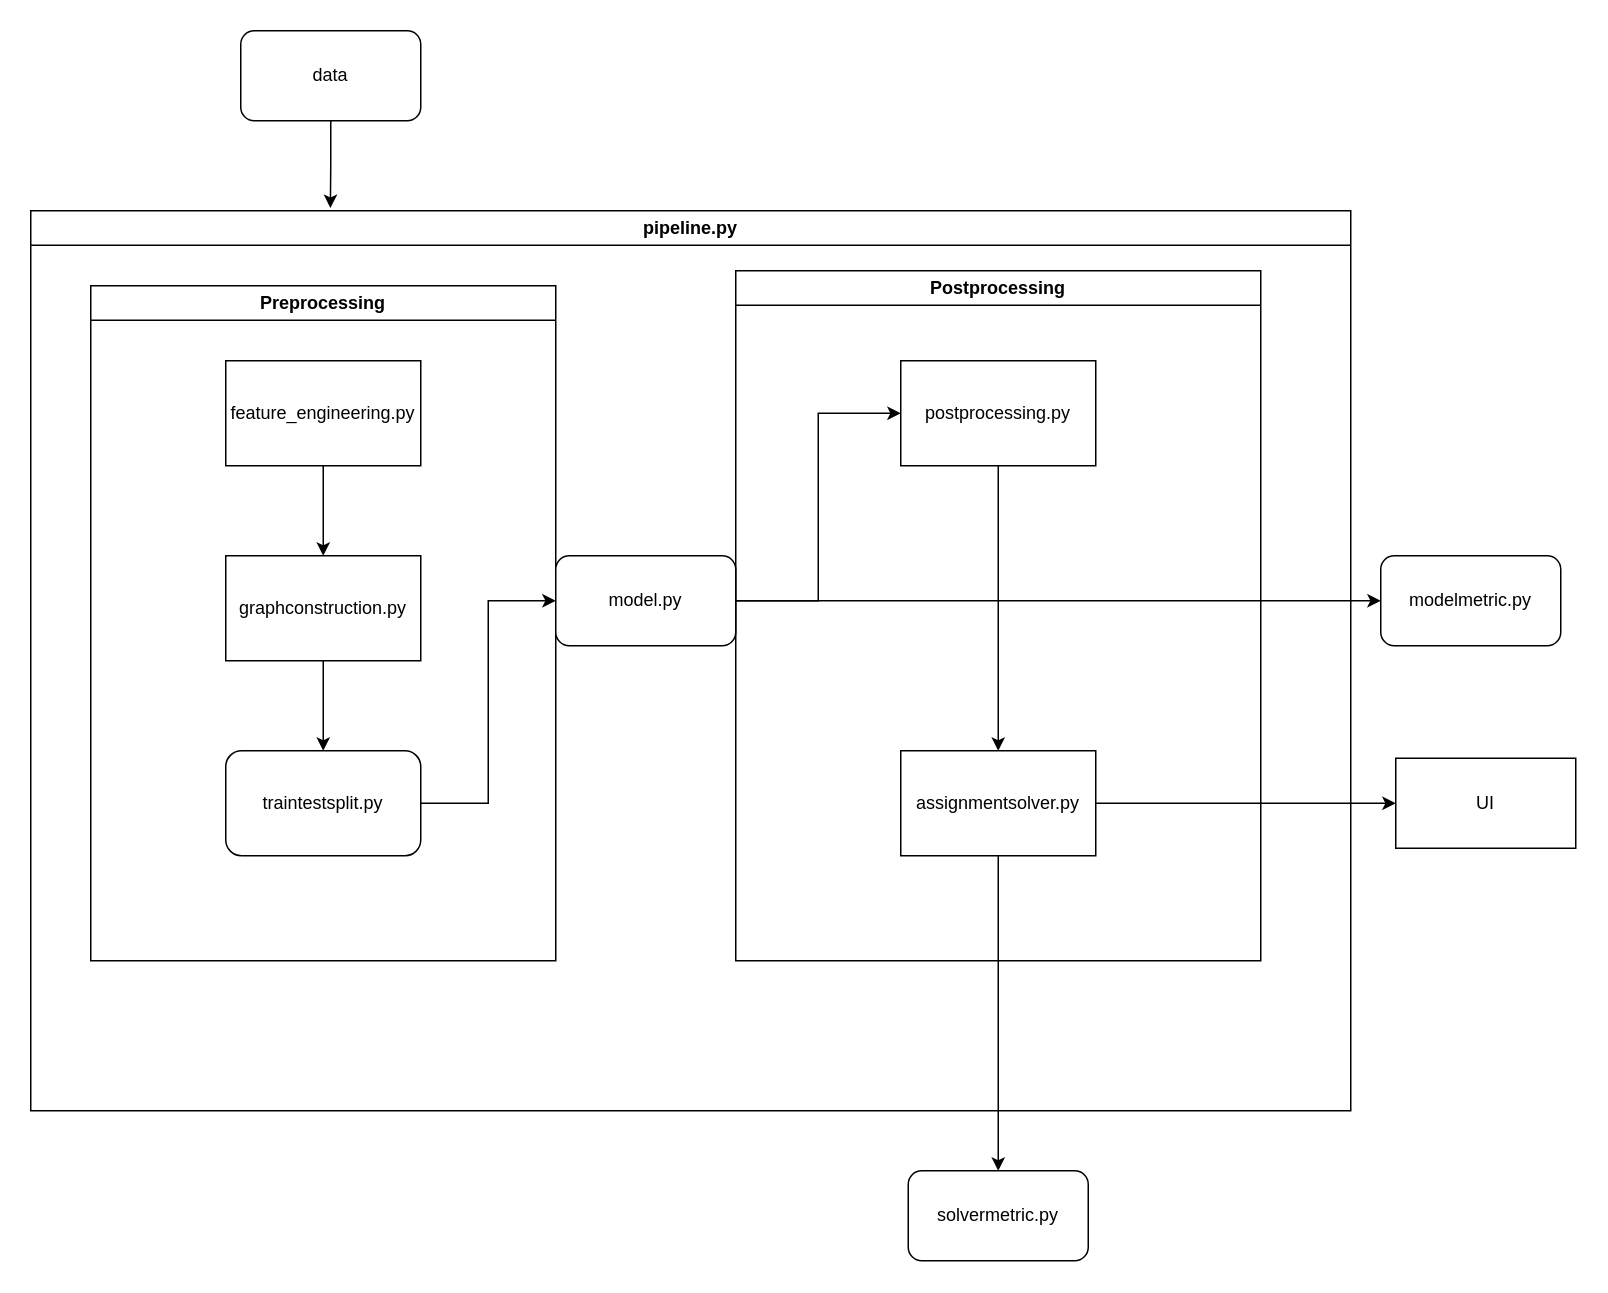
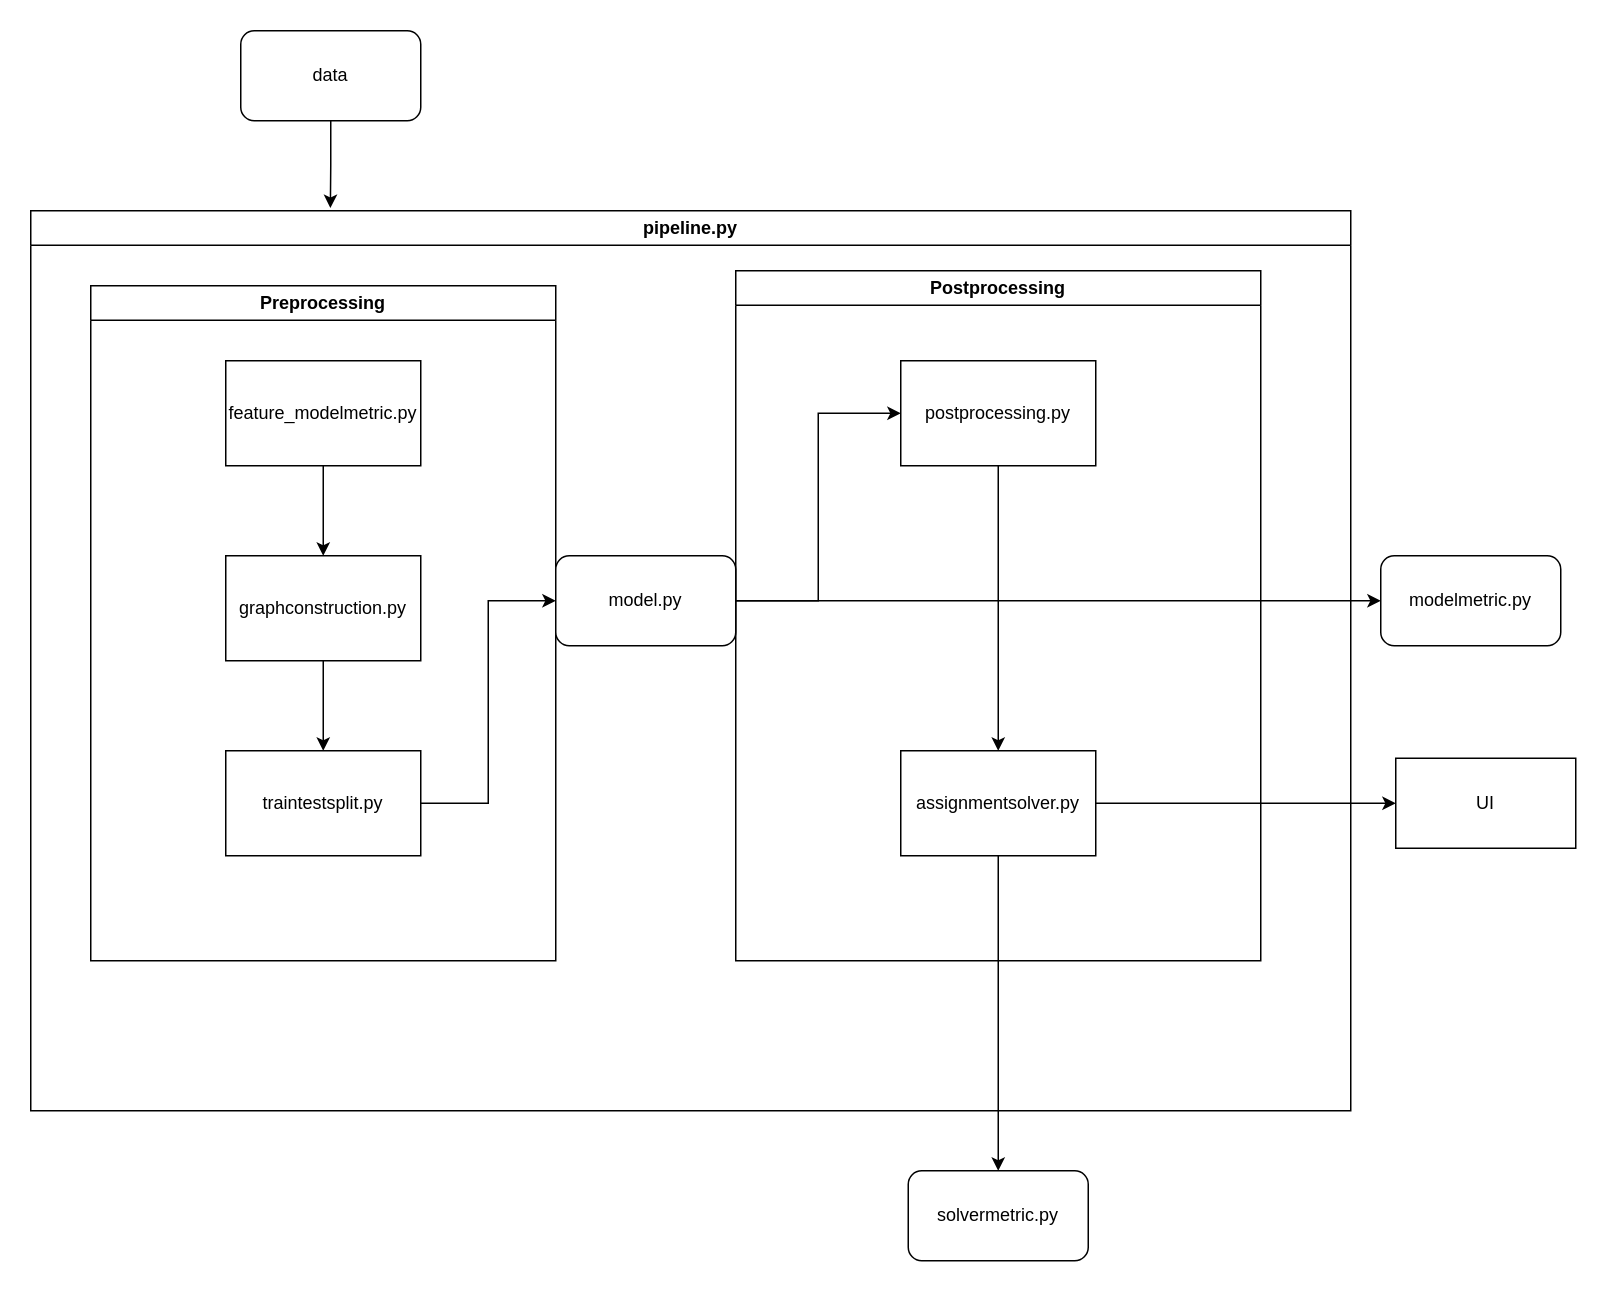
(323, 413) -> (323, 413)
(323, 803) -> (323, 803)
